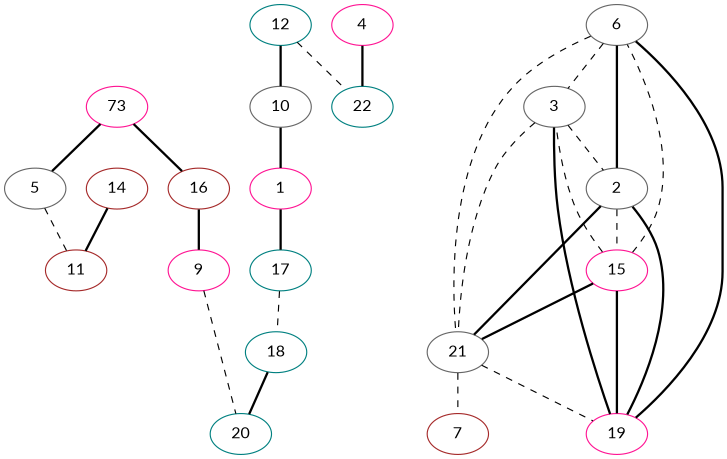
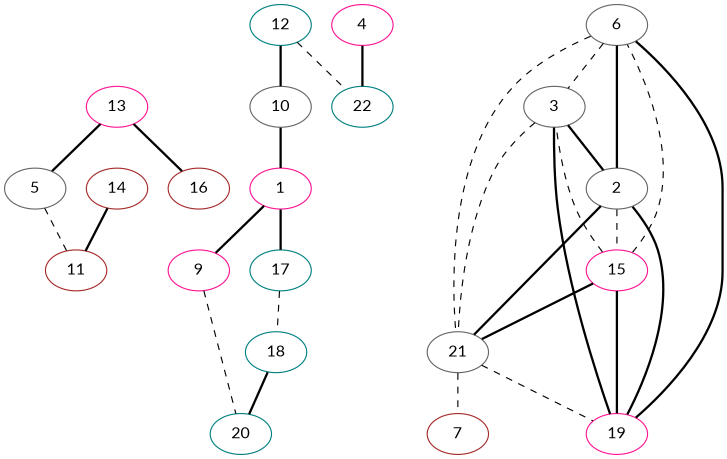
(117, 107) -> (117, 107)
(586, 148) -> (586, 148)
(199, 230) -> (240, 229)
